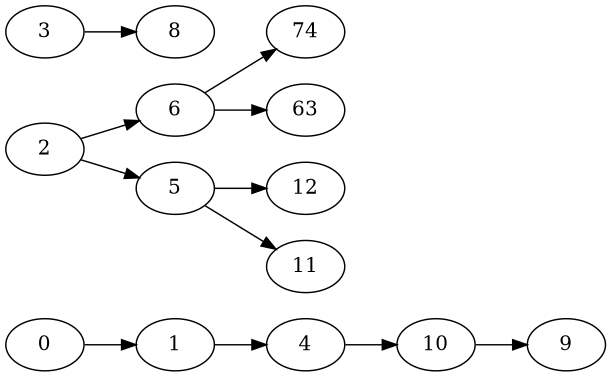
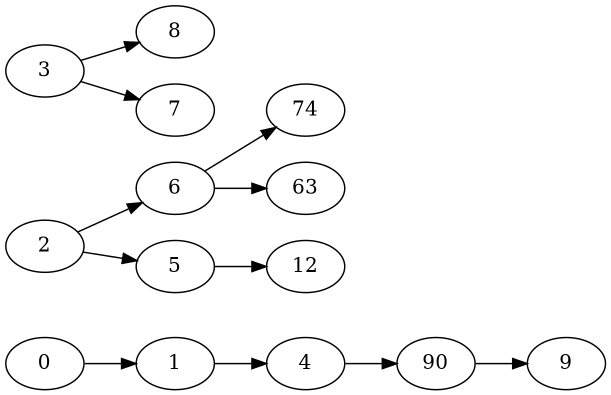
none -> (175, 110)
(306, 267) -> none
(436, 345) -> (436, 364)
